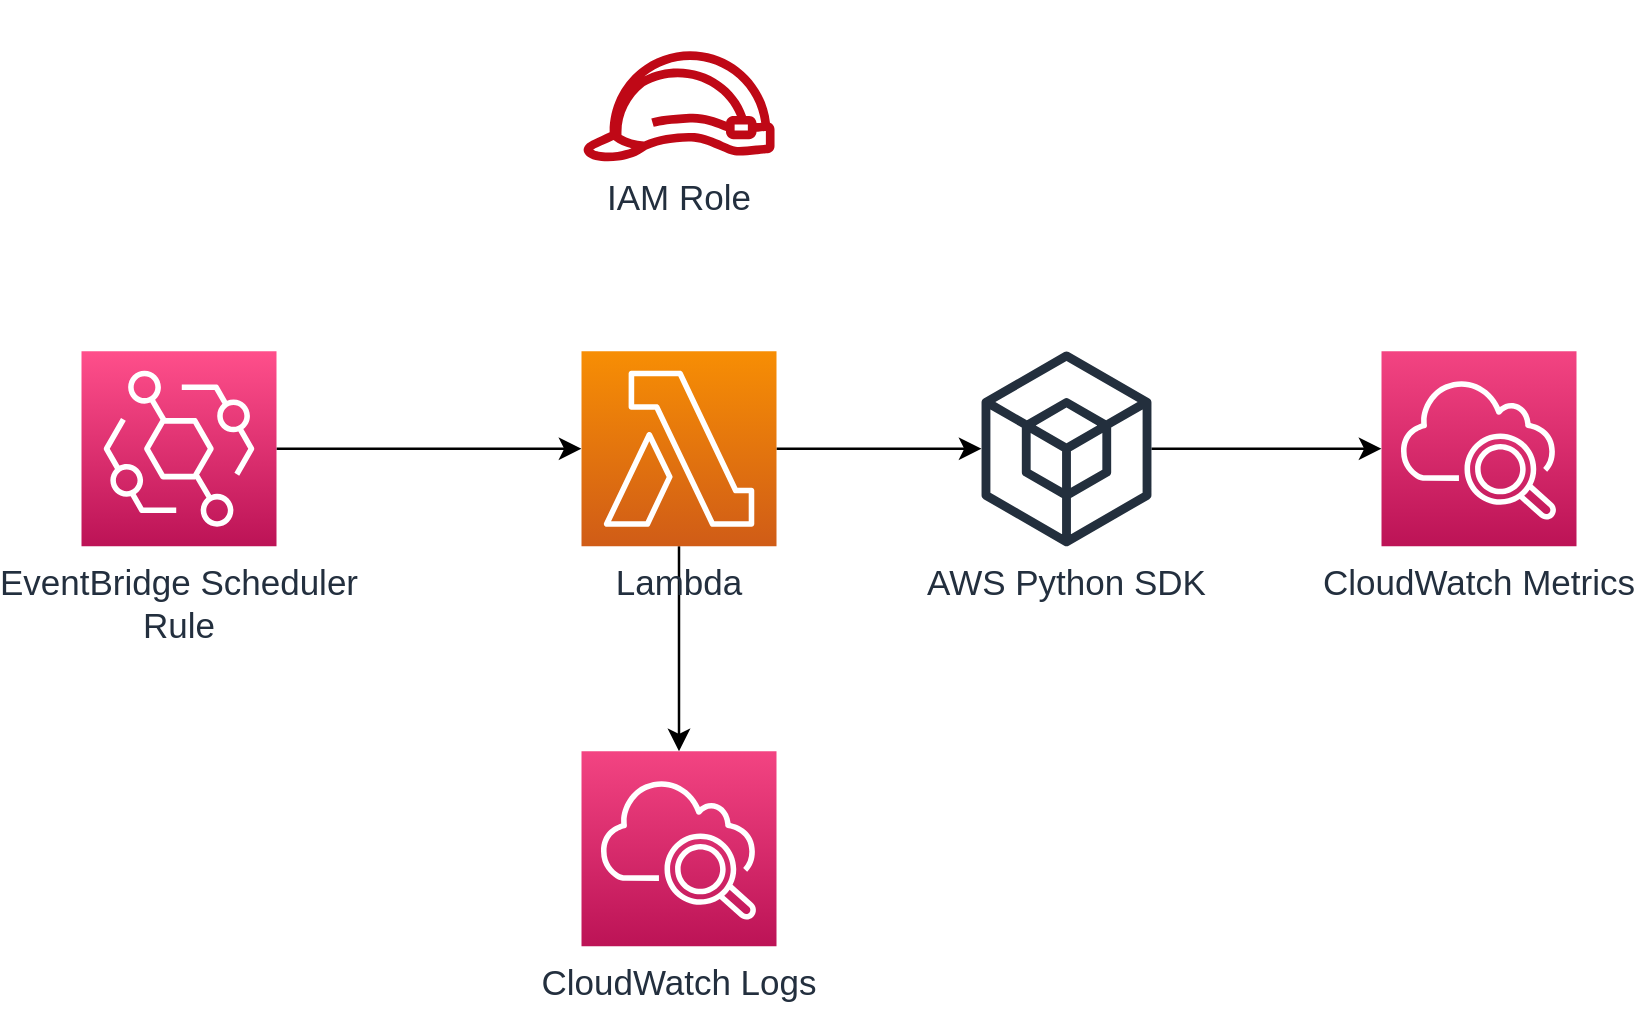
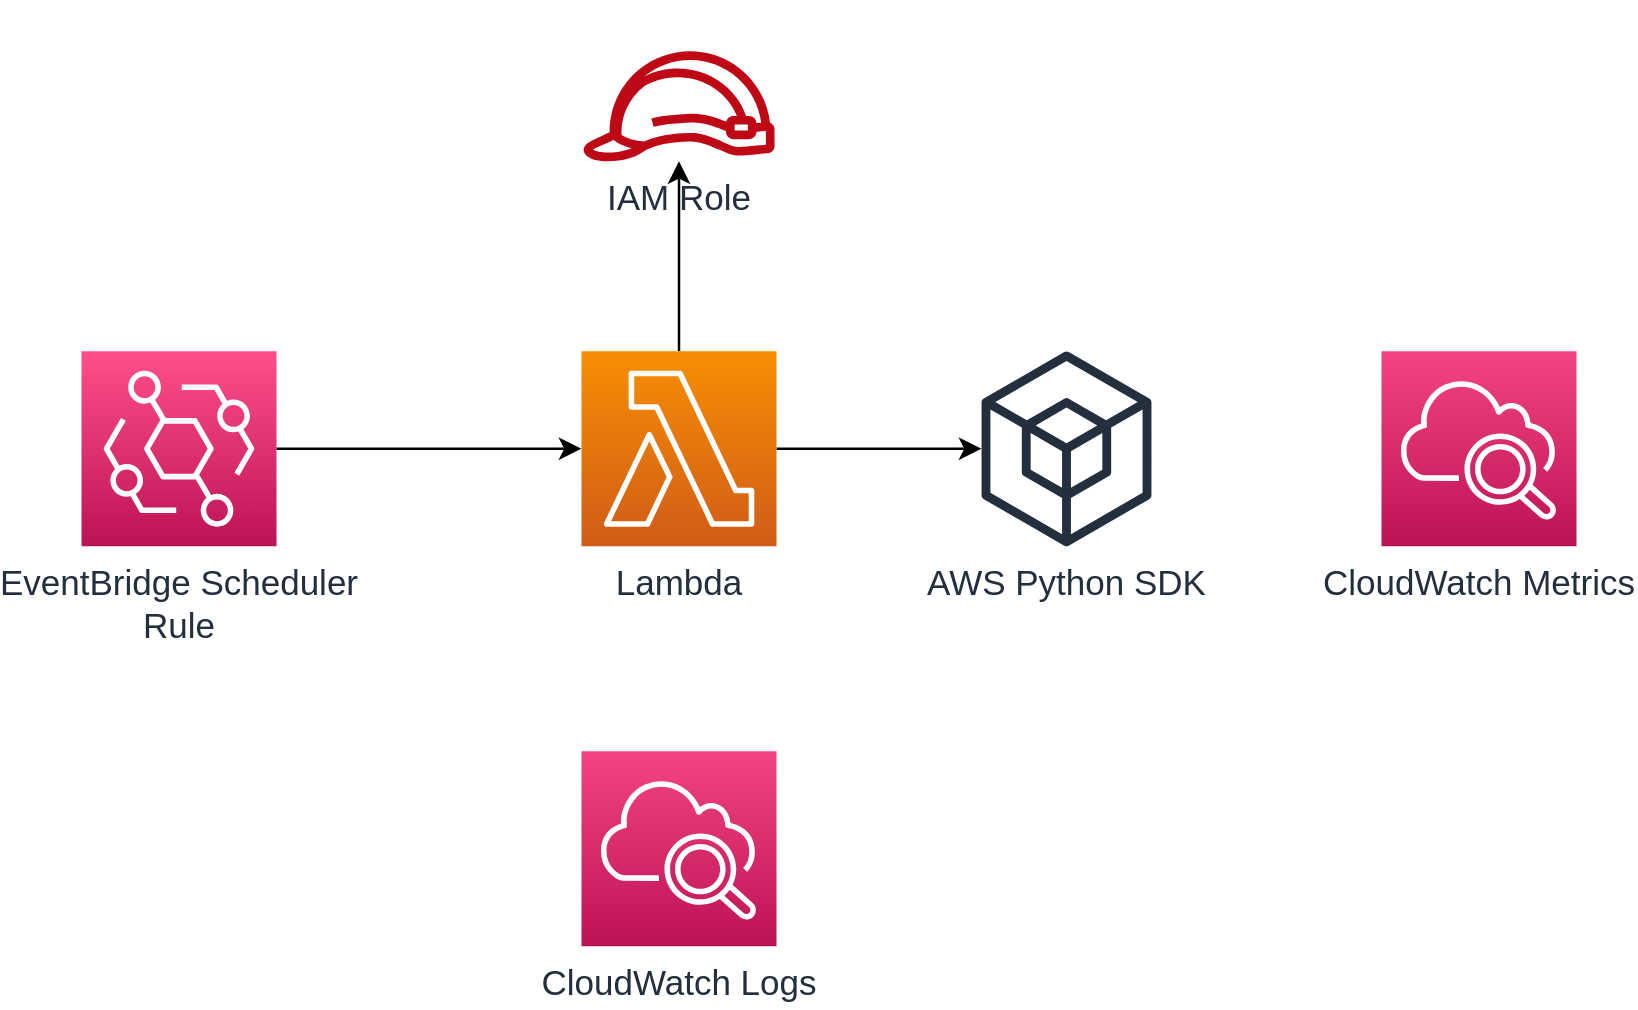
(1258, 449) -> none
(679, 640) -> (679, 264)
